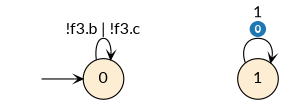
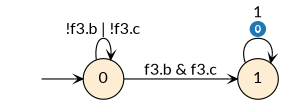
none -> (177, 79)
